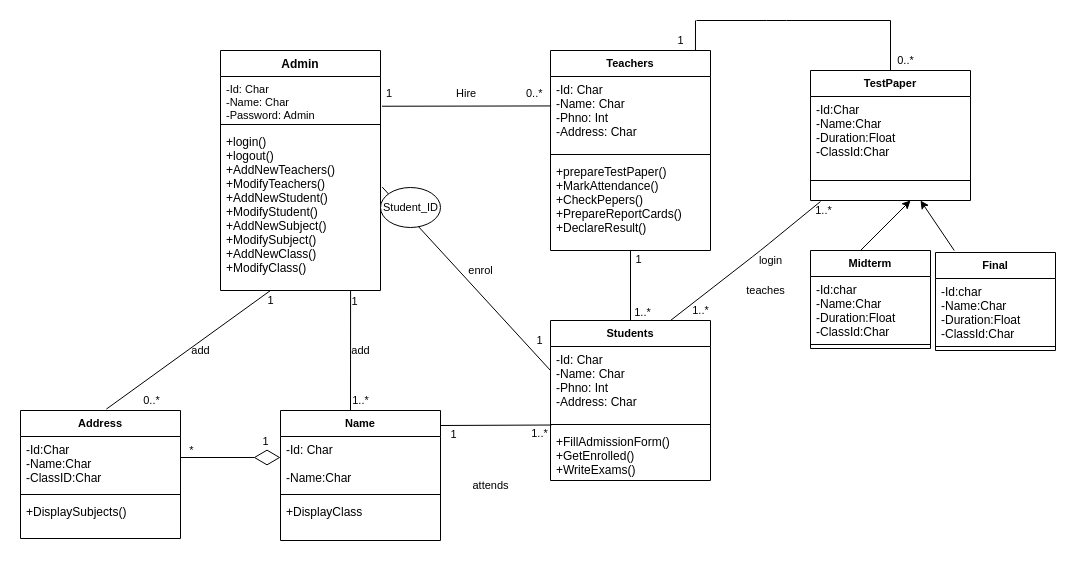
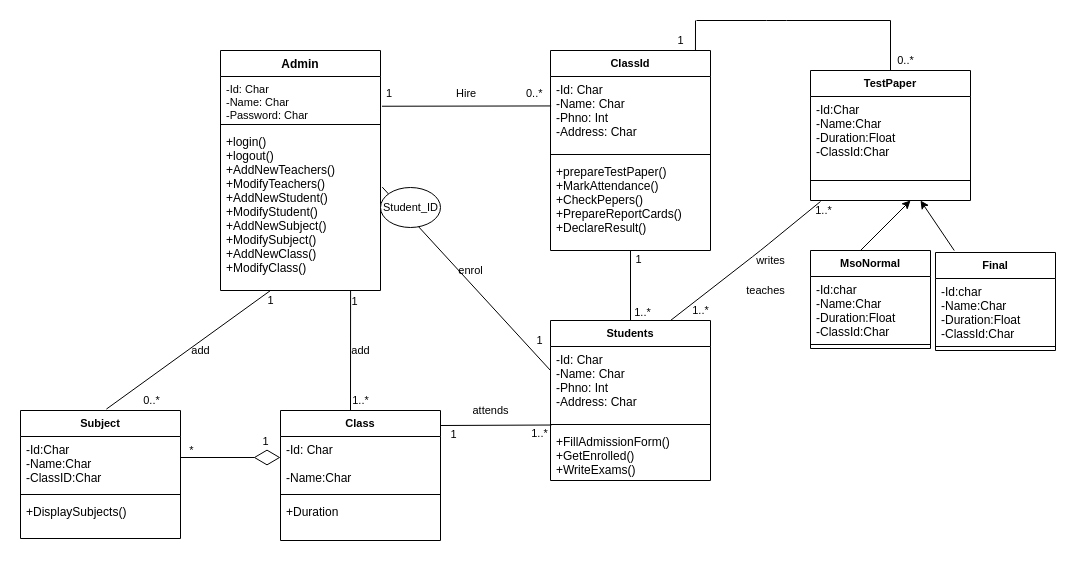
(630, 63) -> (630, 63)
(251, 89) -> (251, 89)
(771, 261) -> (771, 261)
(870, 263) -> (870, 263)
(481, 271) -> (471, 271)
(100, 423) -> (100, 423)
(360, 423) -> (360, 423)
(491, 486) -> (491, 411)
(325, 512) -> (315, 512)
